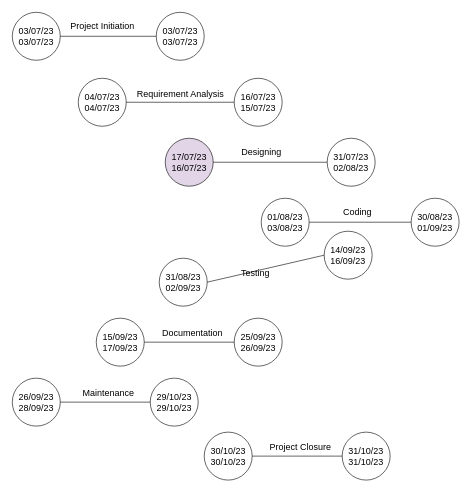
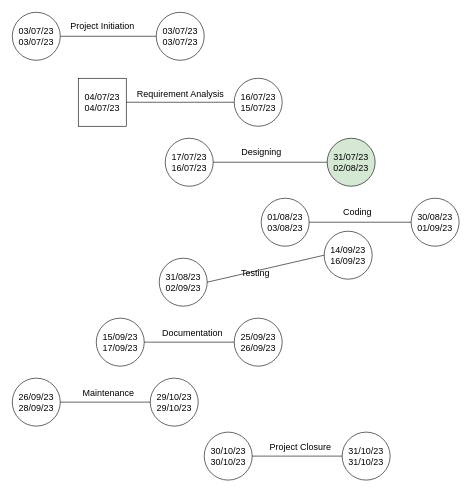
(102, 102) -> (102, 102)
(189, 162) -> (189, 162)
(351, 162) -> (351, 162)
